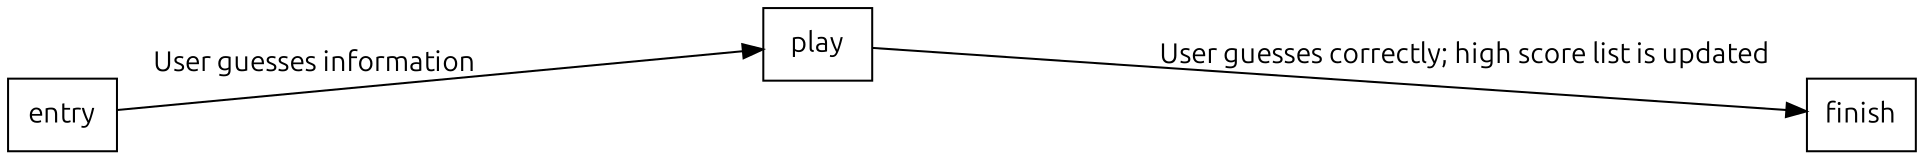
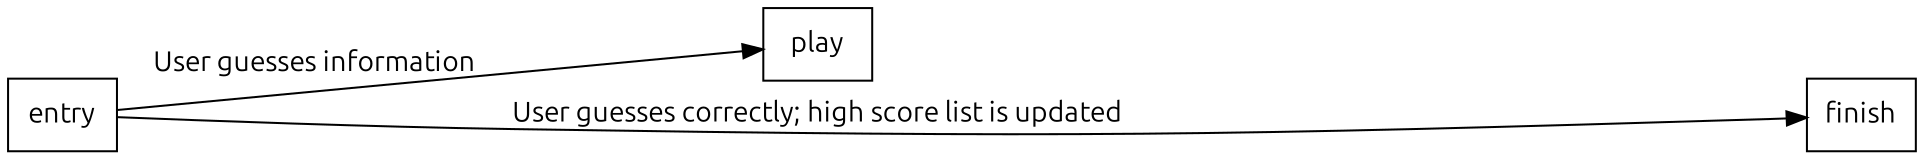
(1330, 79) -> (952, 134)
